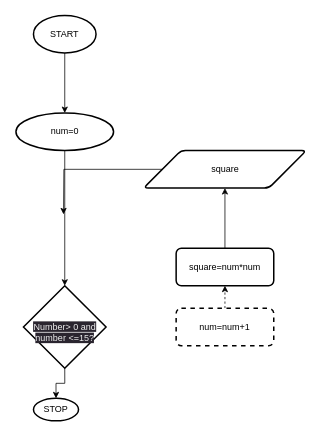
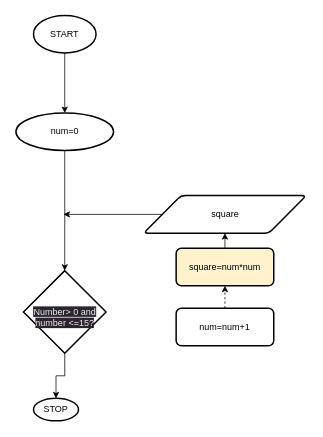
(225, 169) -> (225, 214)
(225, 267) -> (225, 267)
(65, 327) -> (65, 312)
(225, 327) -> (225, 327)
